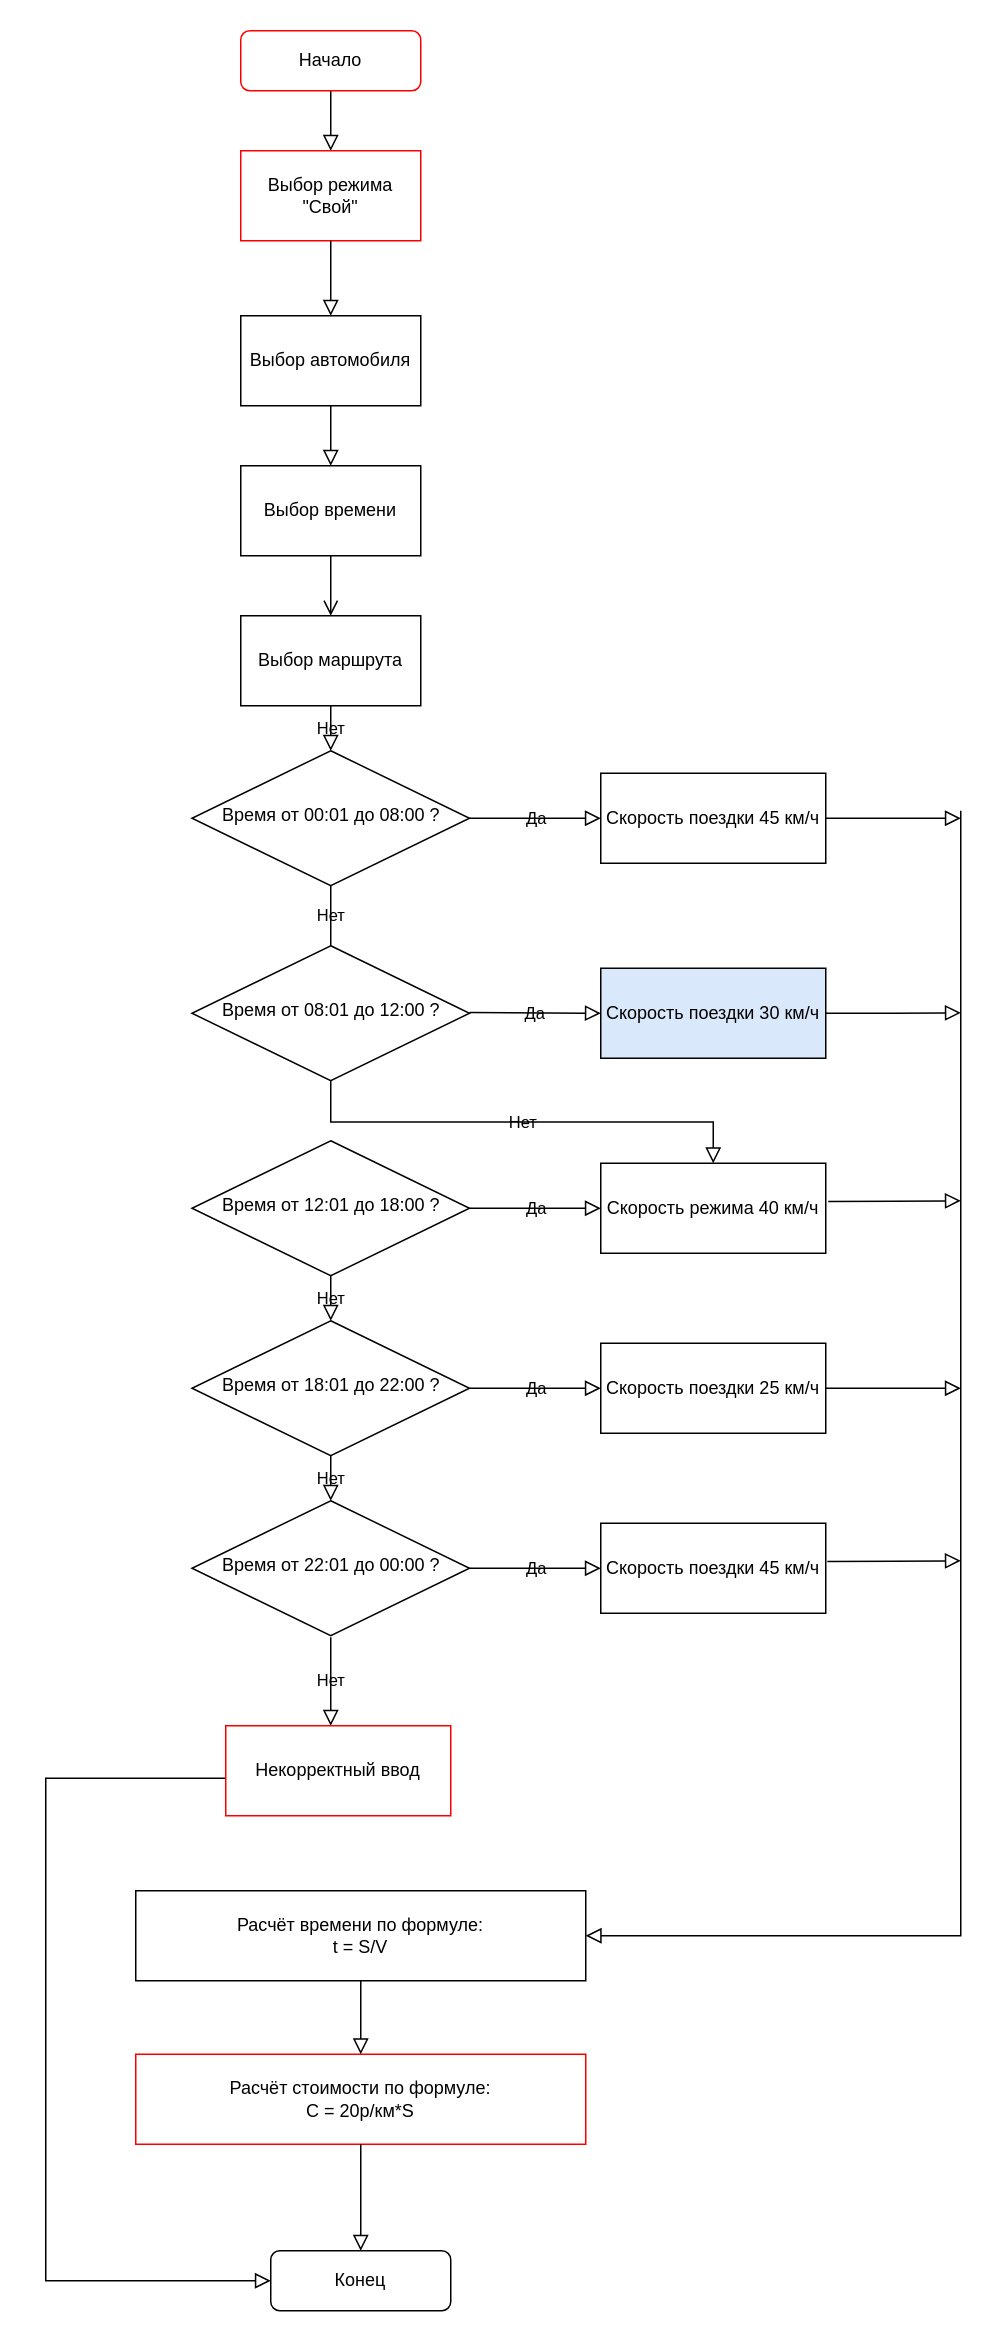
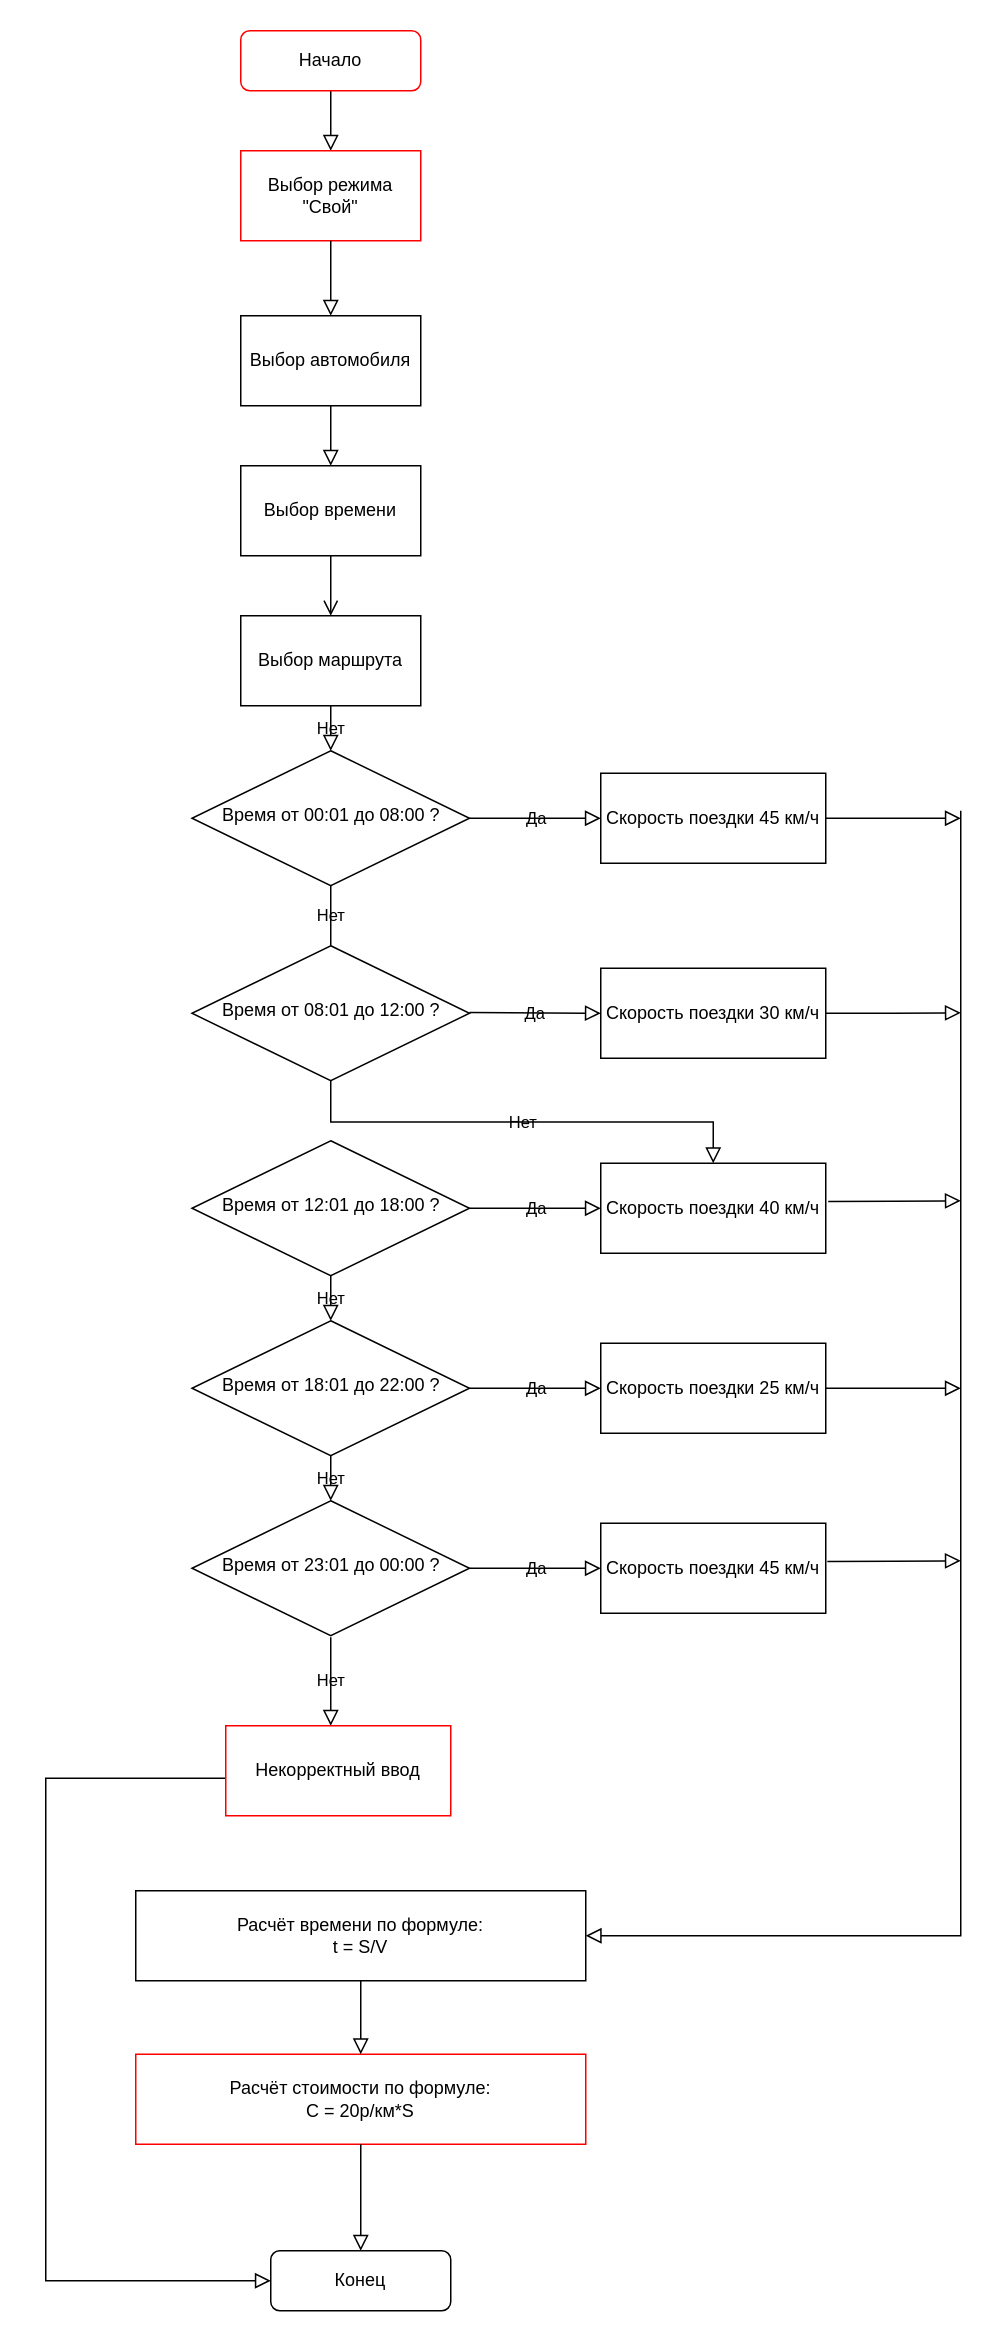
(713, 1013) -> (713, 1013)
(713, 1208) -> (713, 1208)
(332, 1565) -> (332, 1565)
